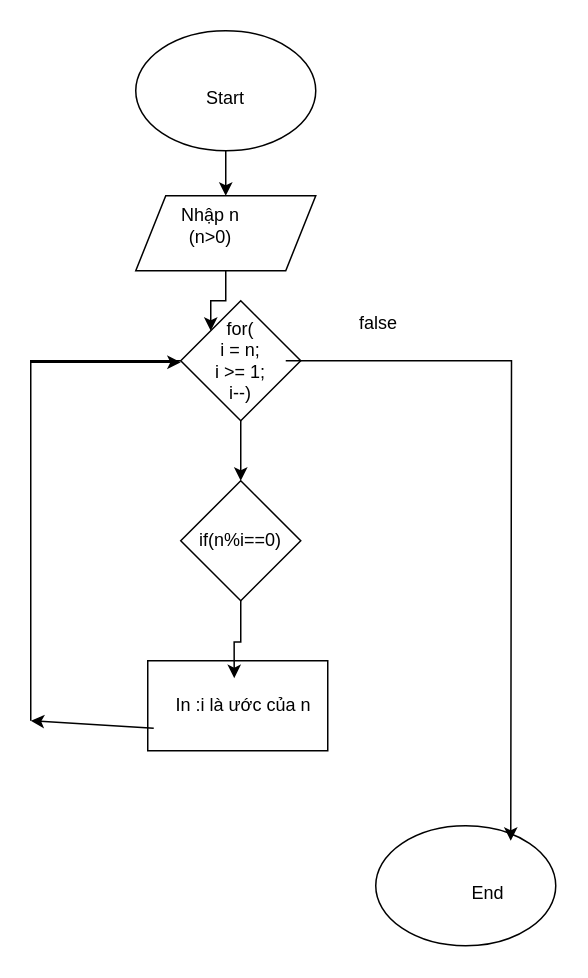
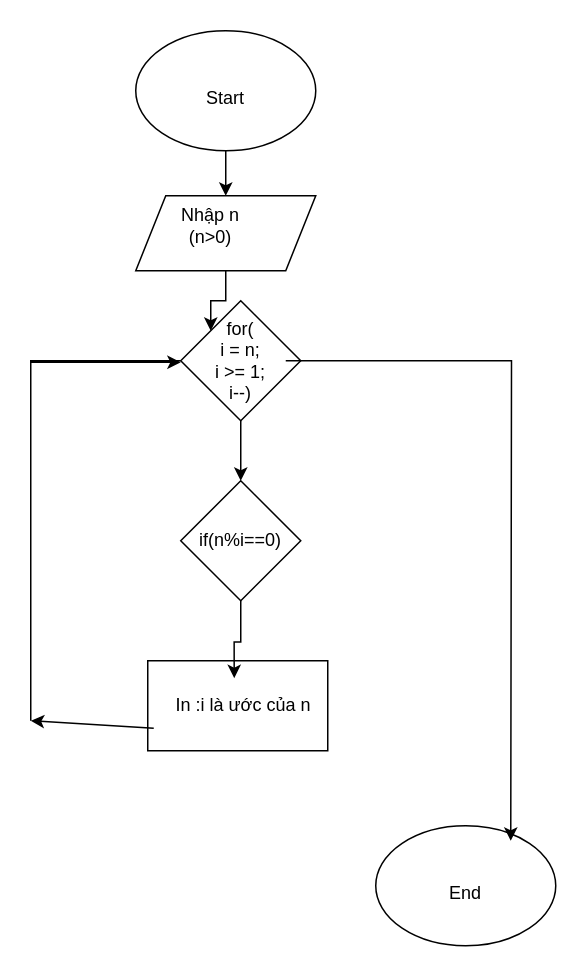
(379, 323) -> none
(488, 893) -> (466, 893)
